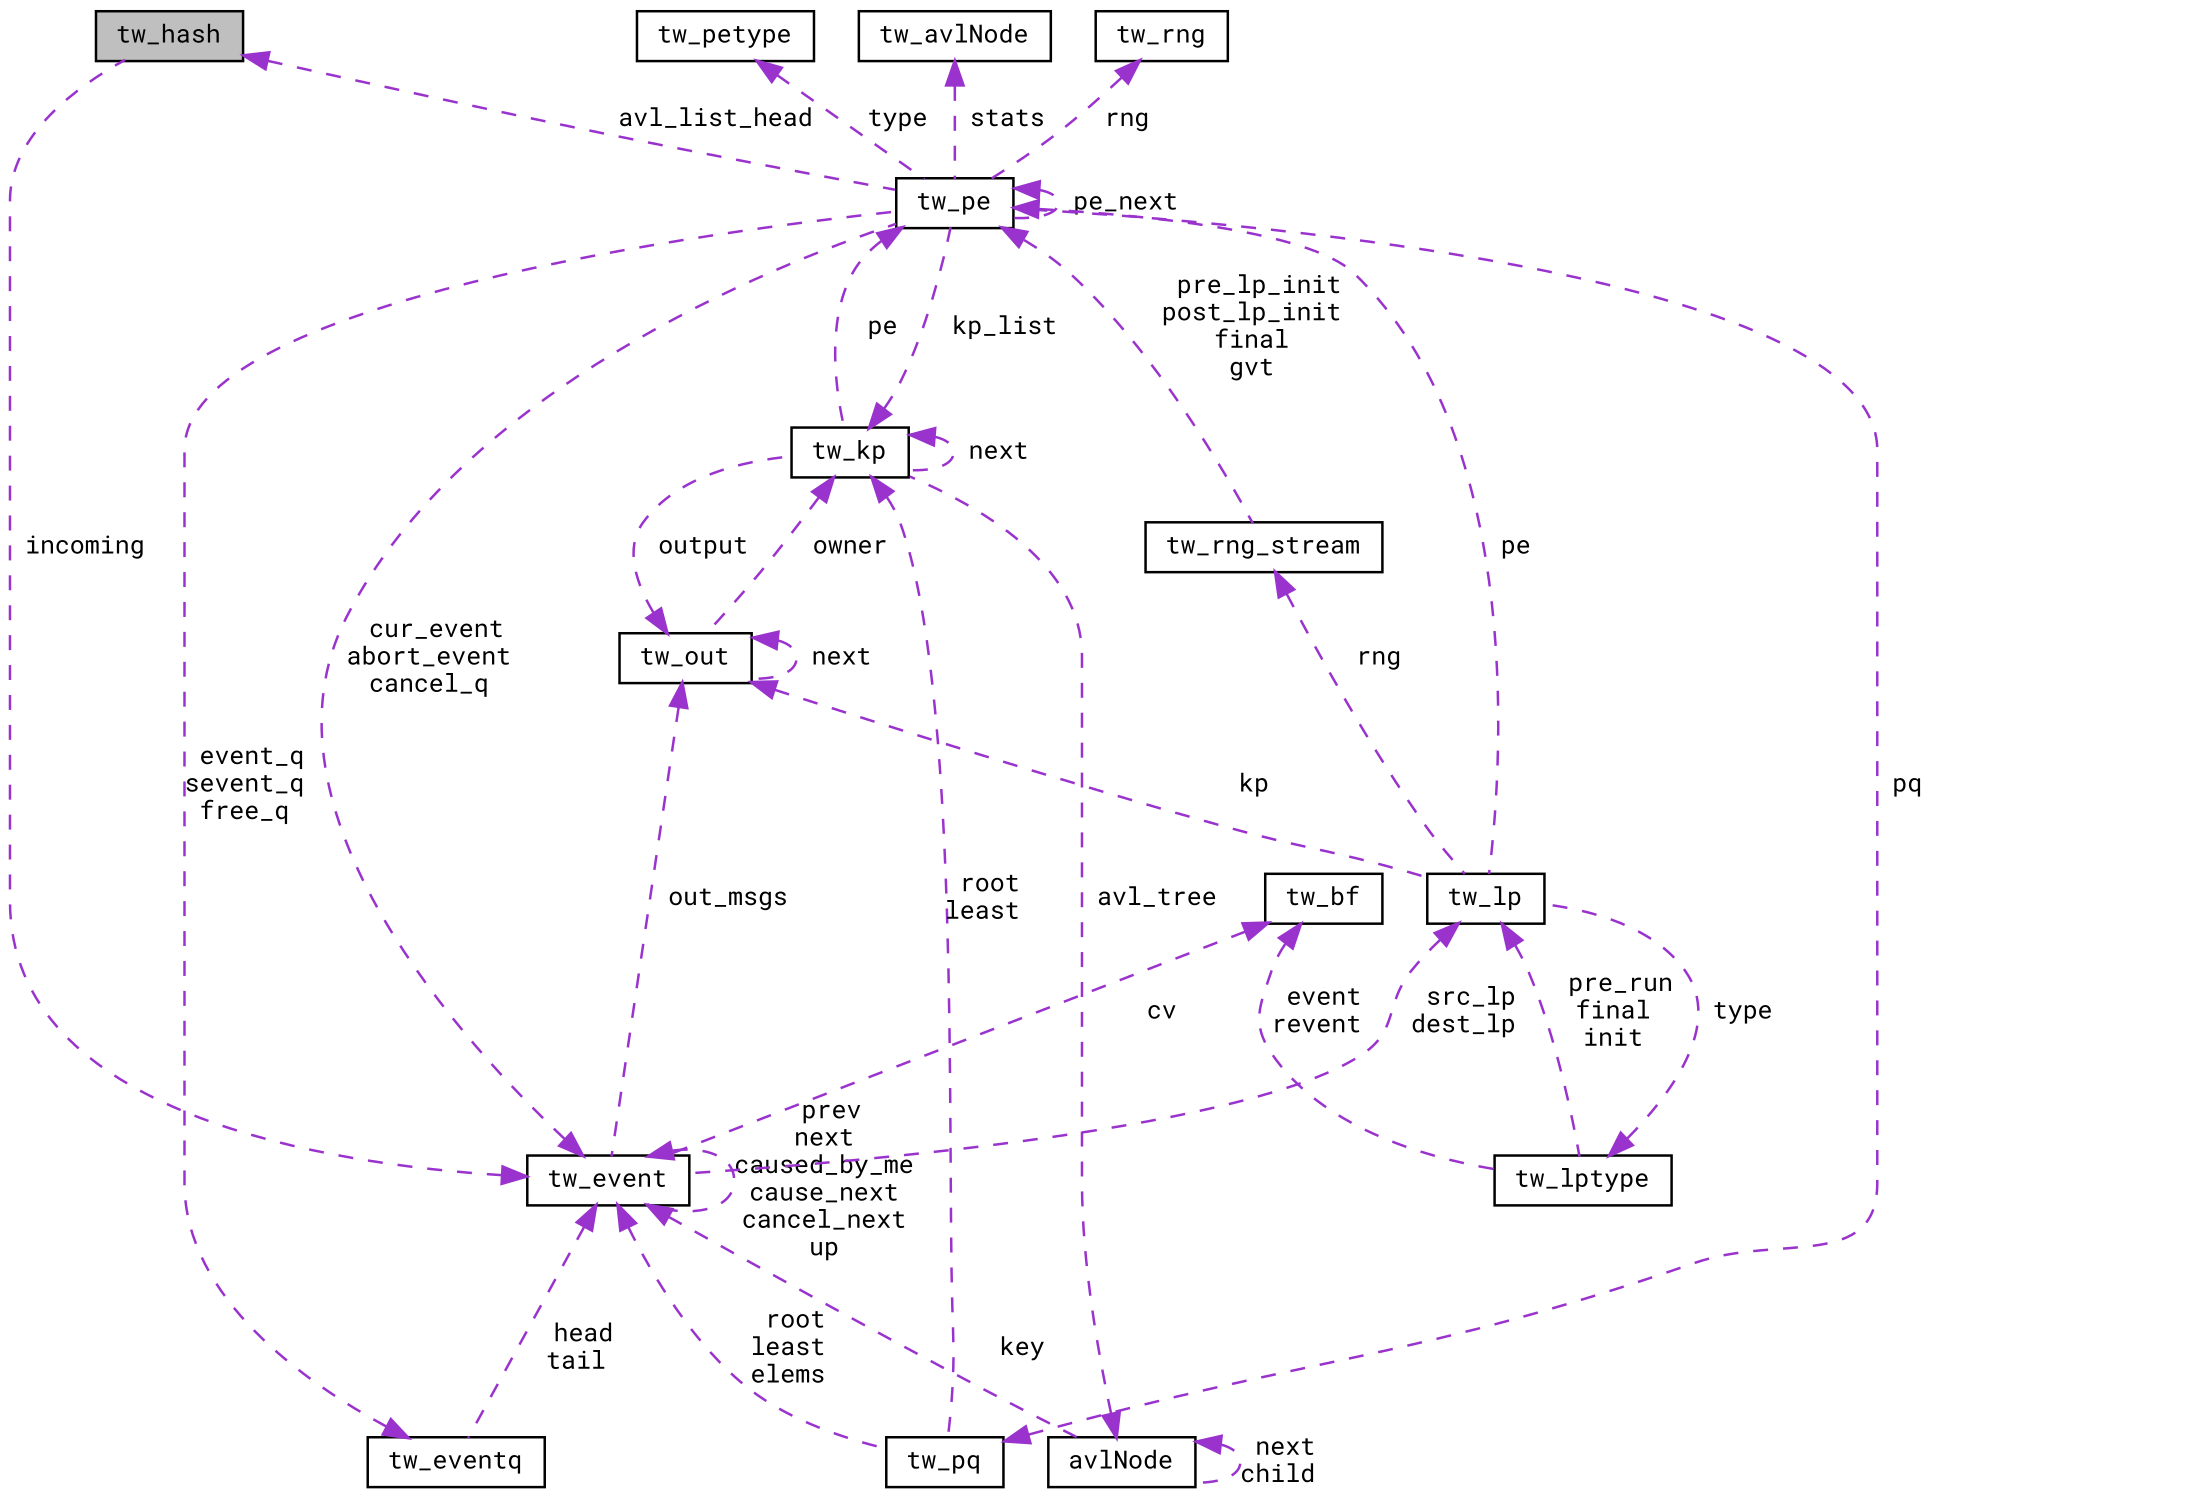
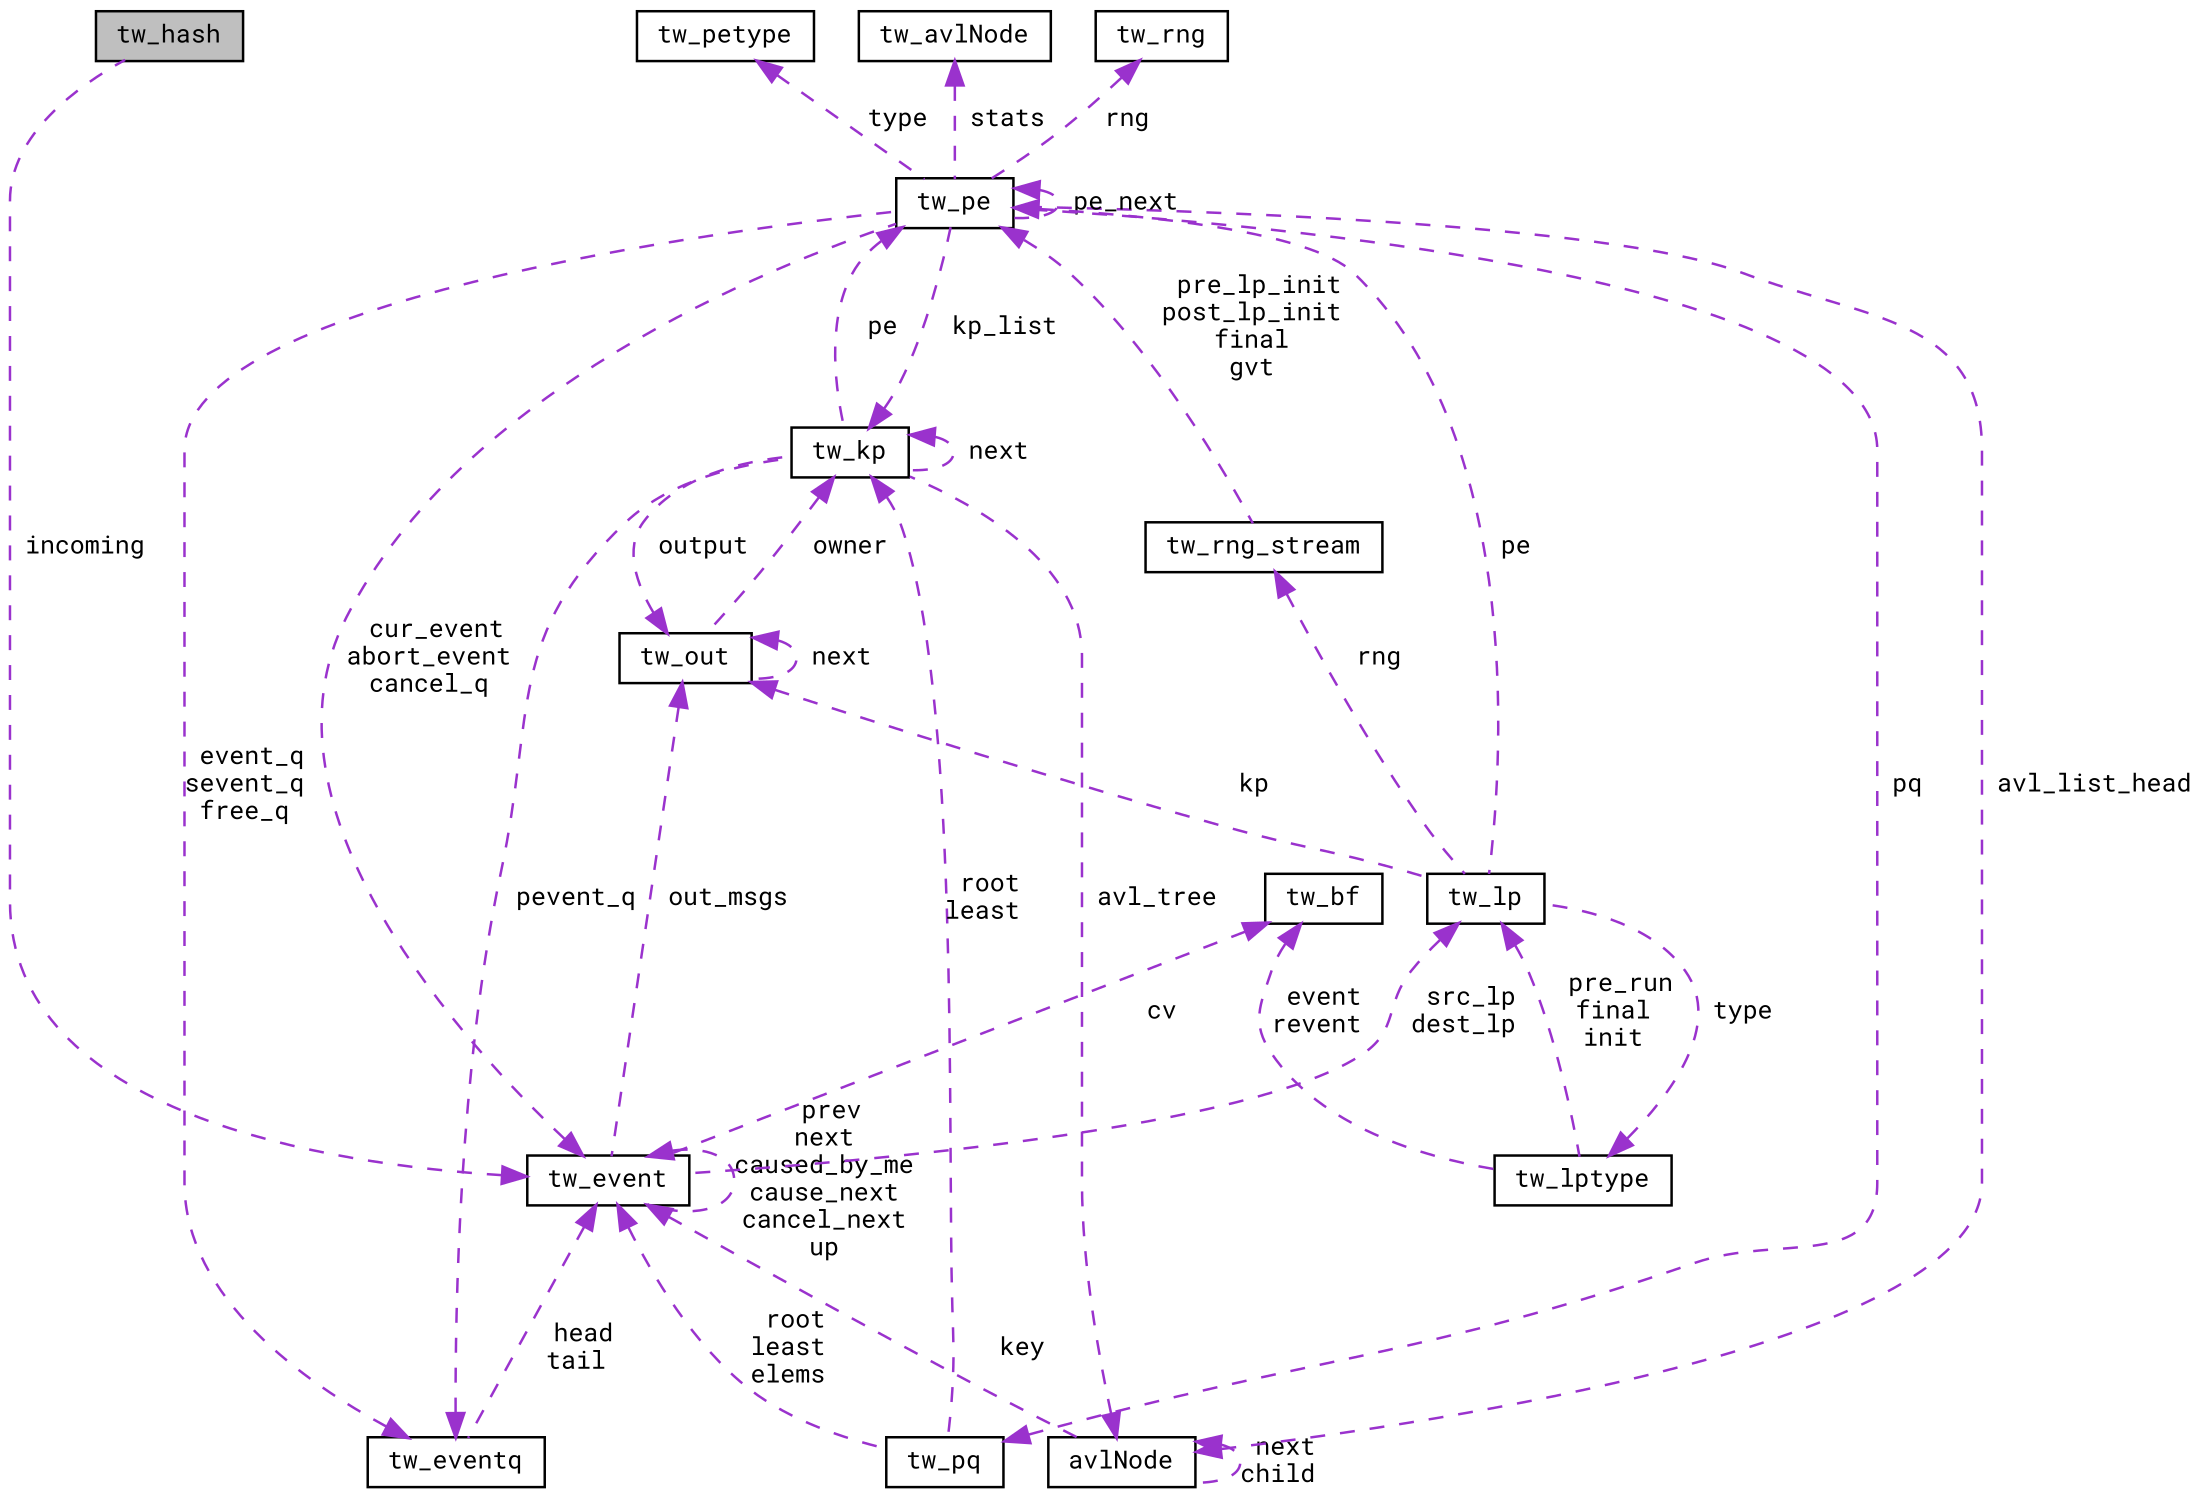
(581, 129) -> (1982, 705)
none -> (503, 863)
